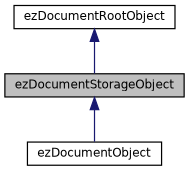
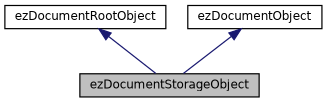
(95, 126) -> (207, 55)
